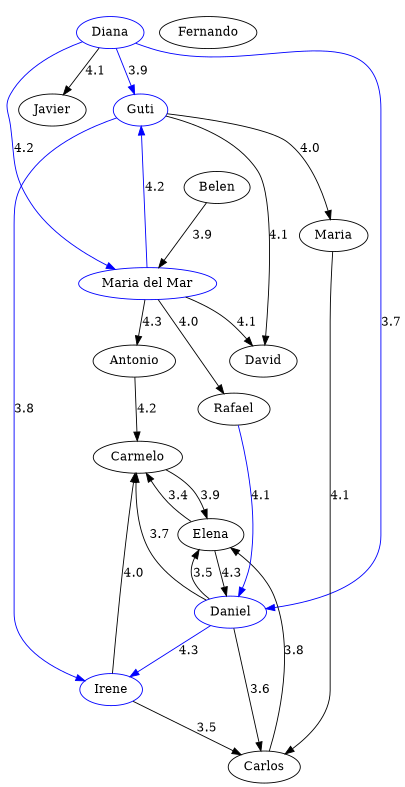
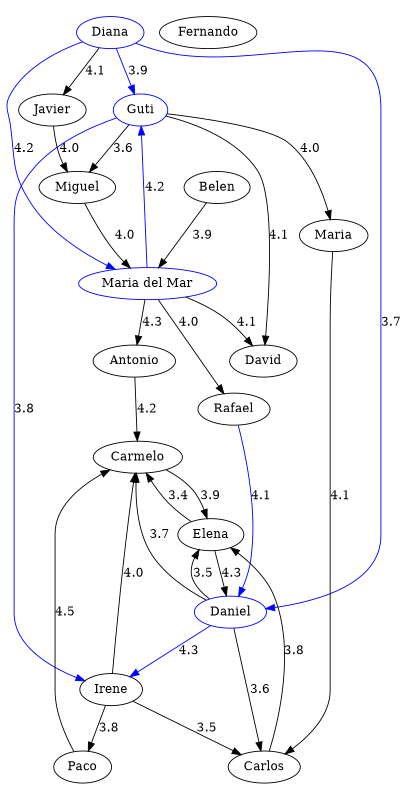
none -> (77, 187)
(111, 690) -> (111, 690)
none -> (83, 767)
